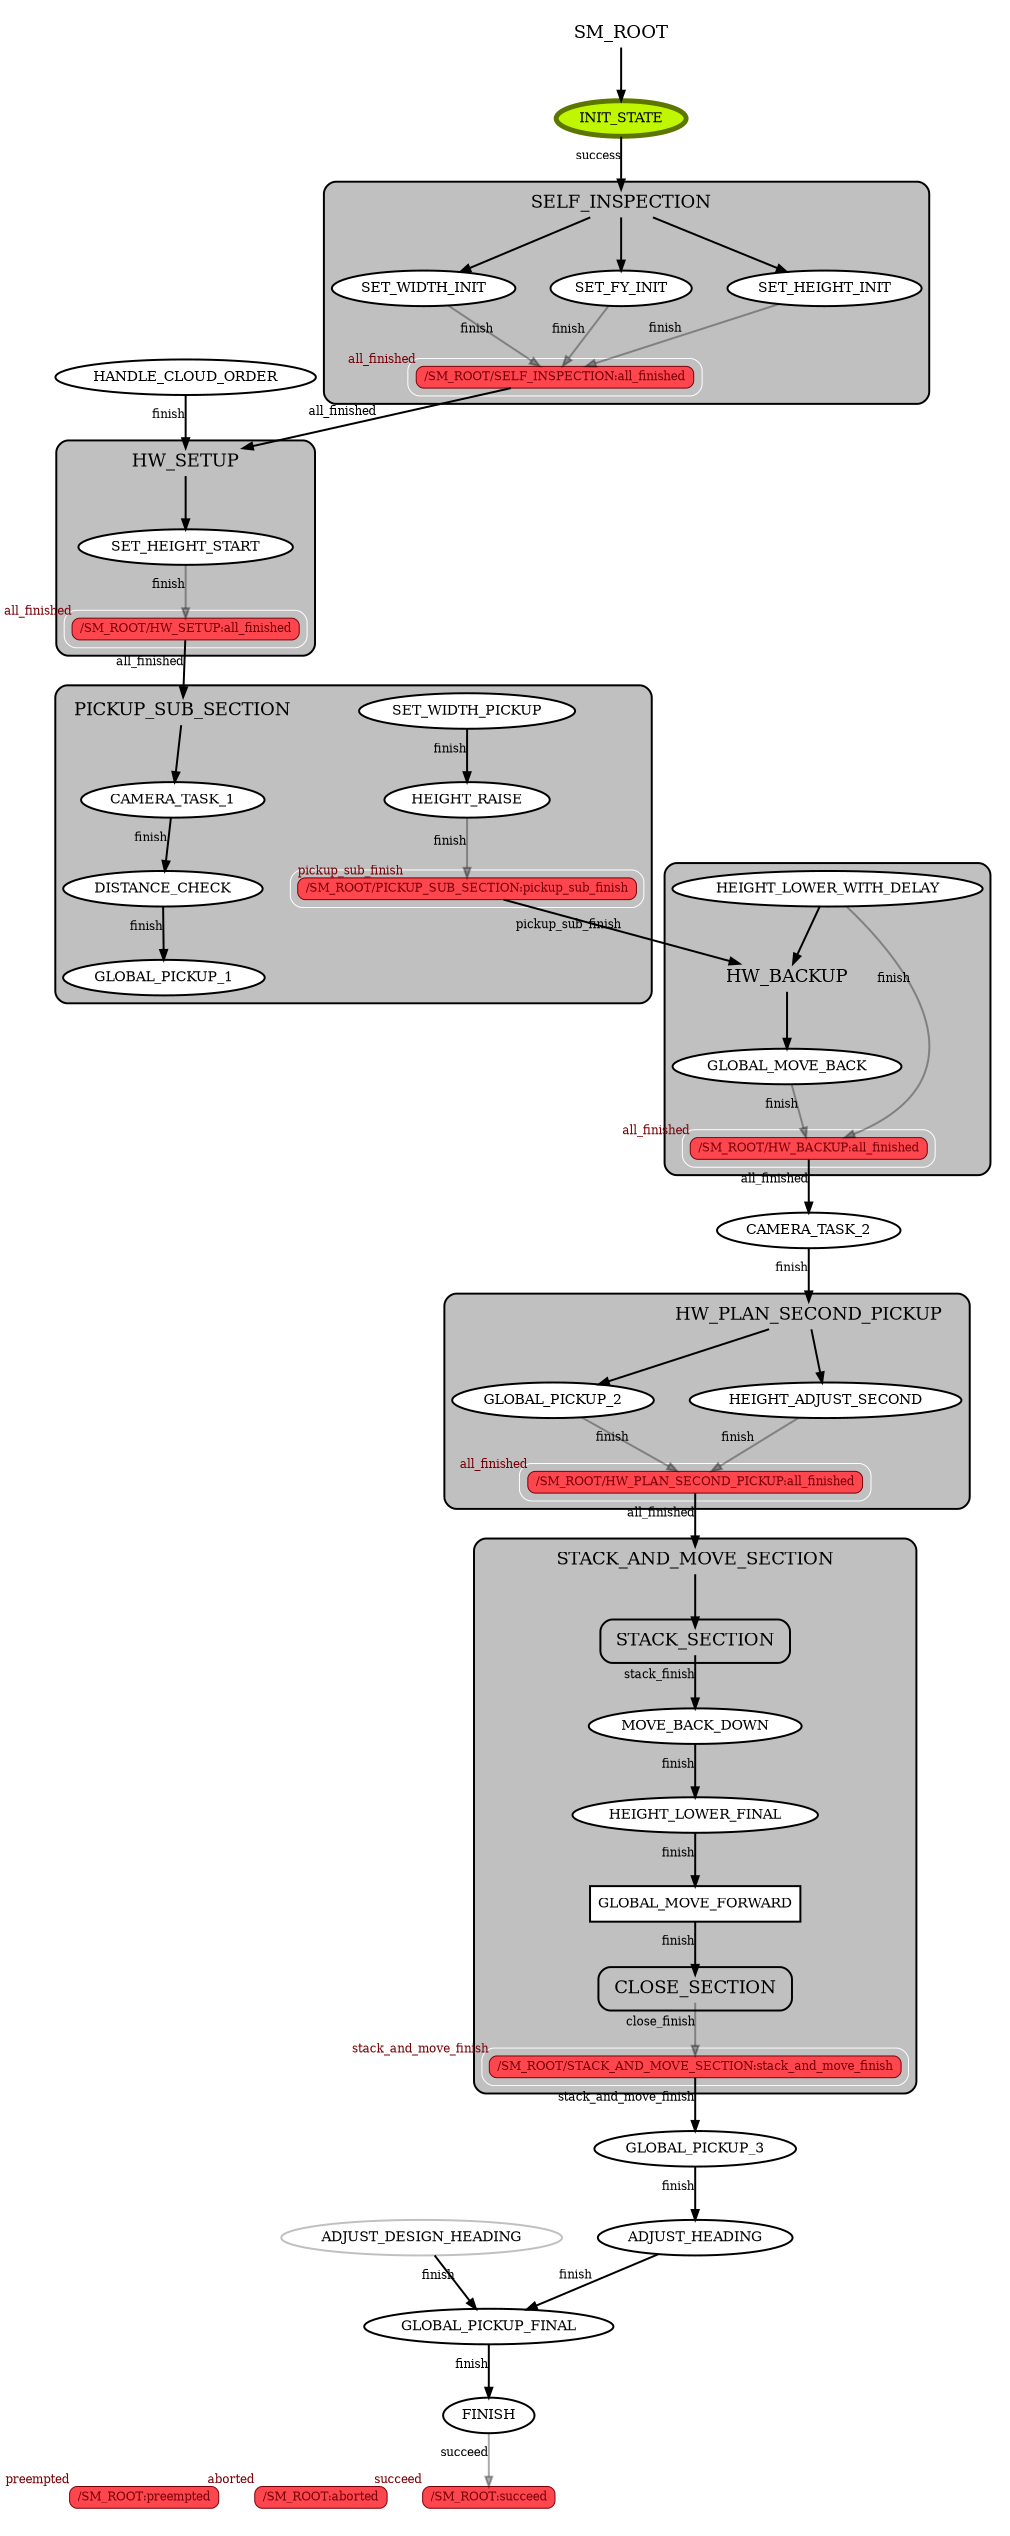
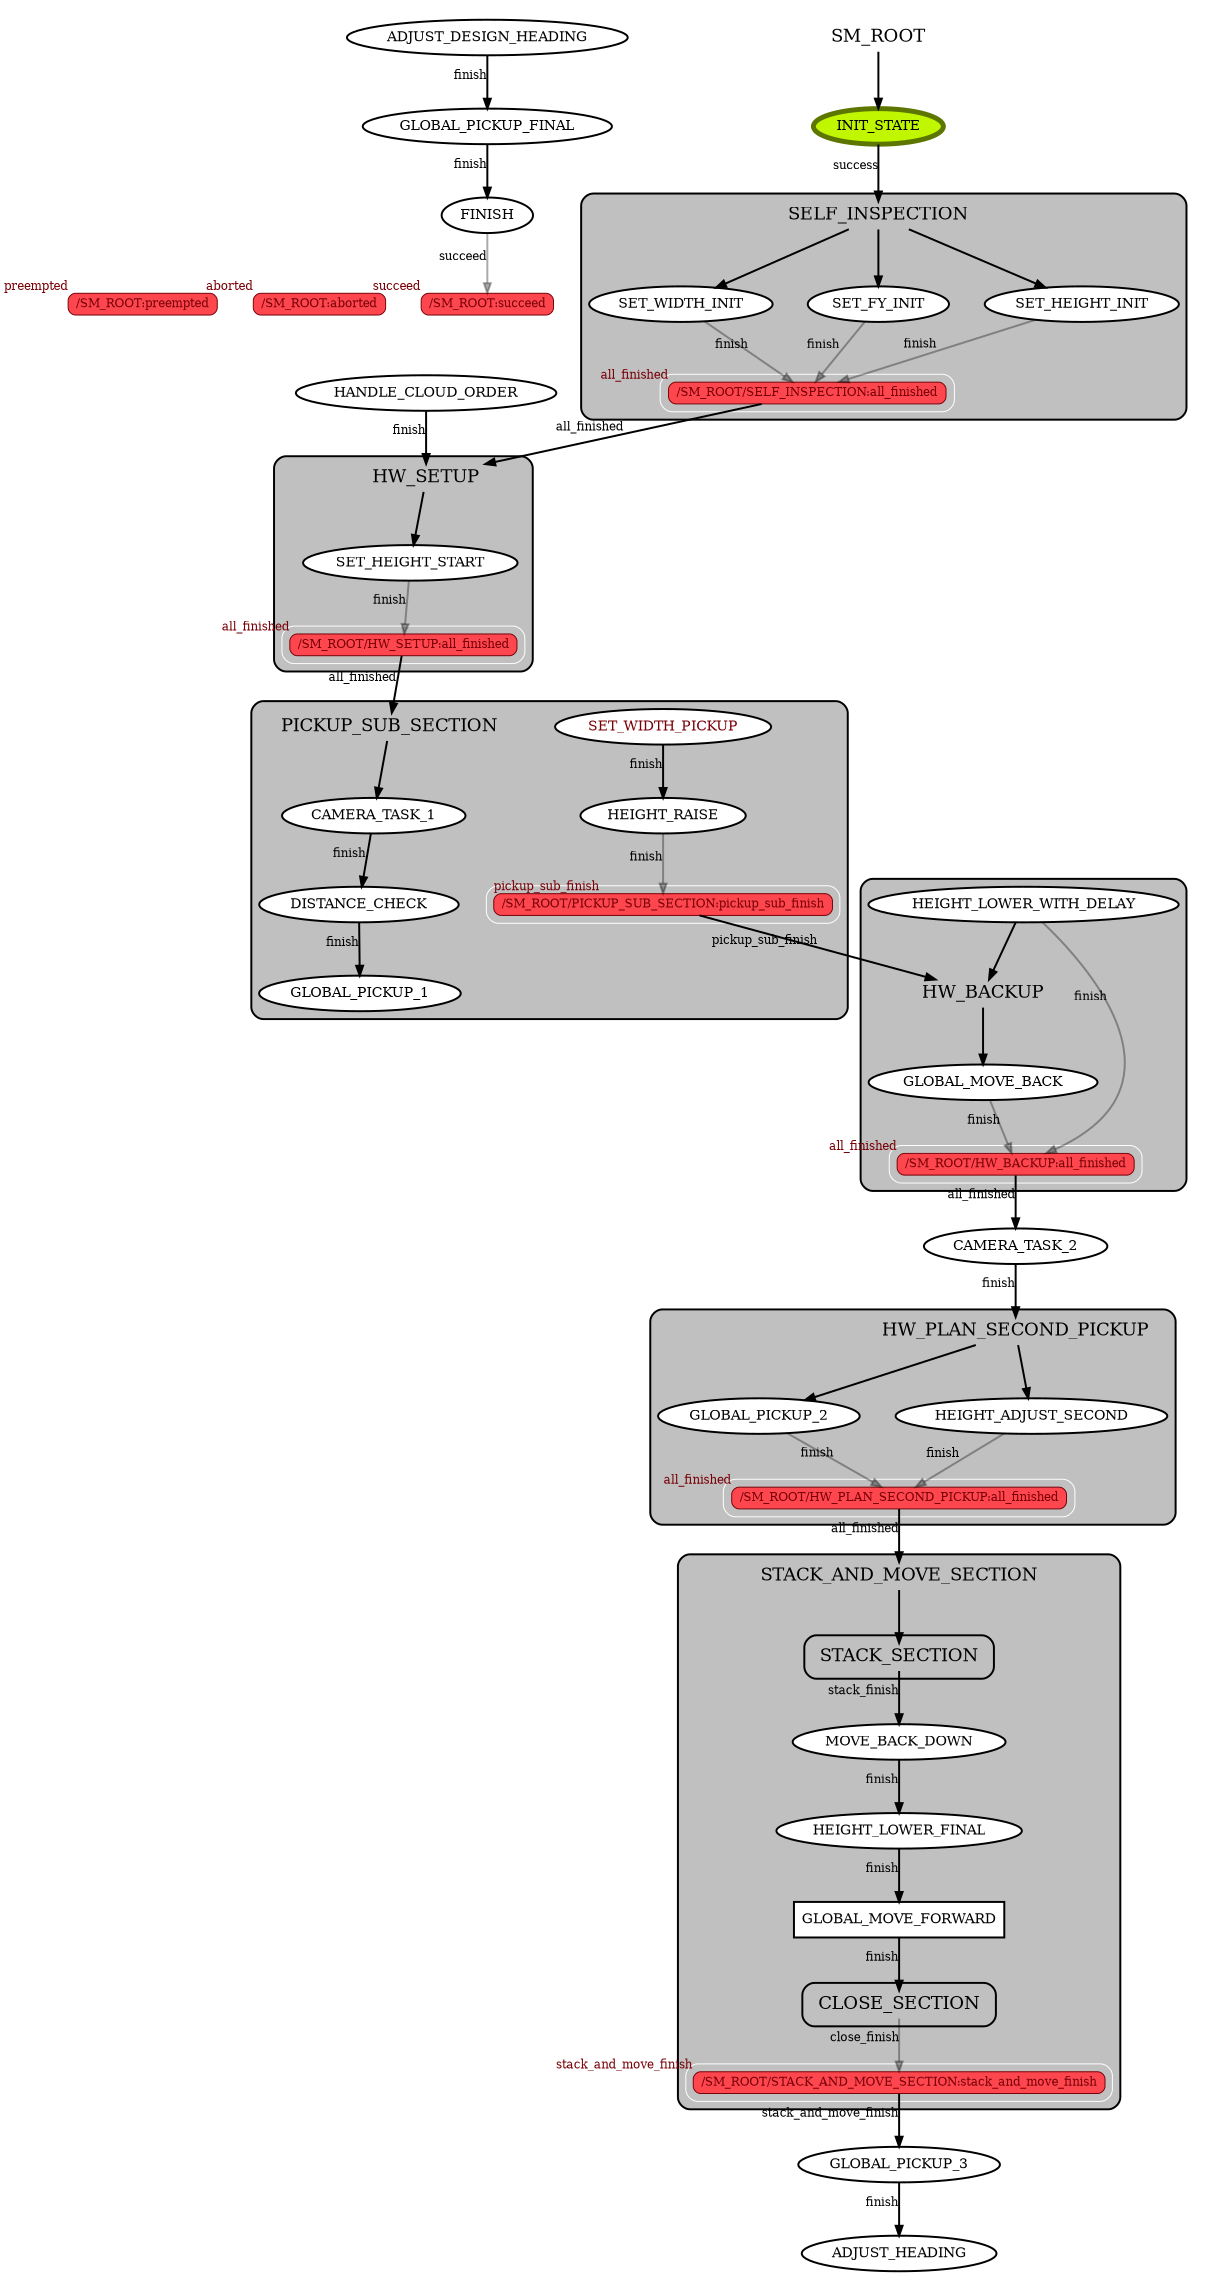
(467, 711) -> (663, 727)
(422, 2238) -> (487, 38)
(597, 2280) -> none
